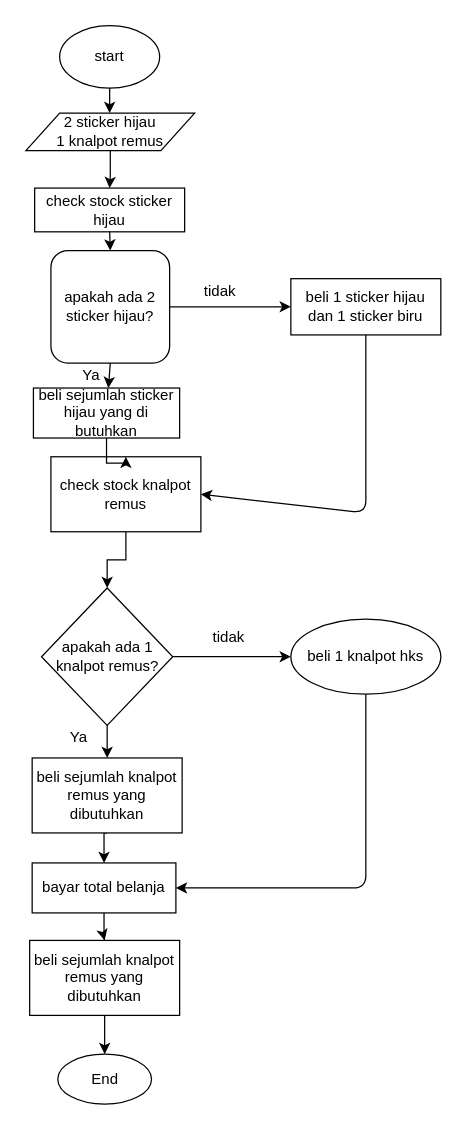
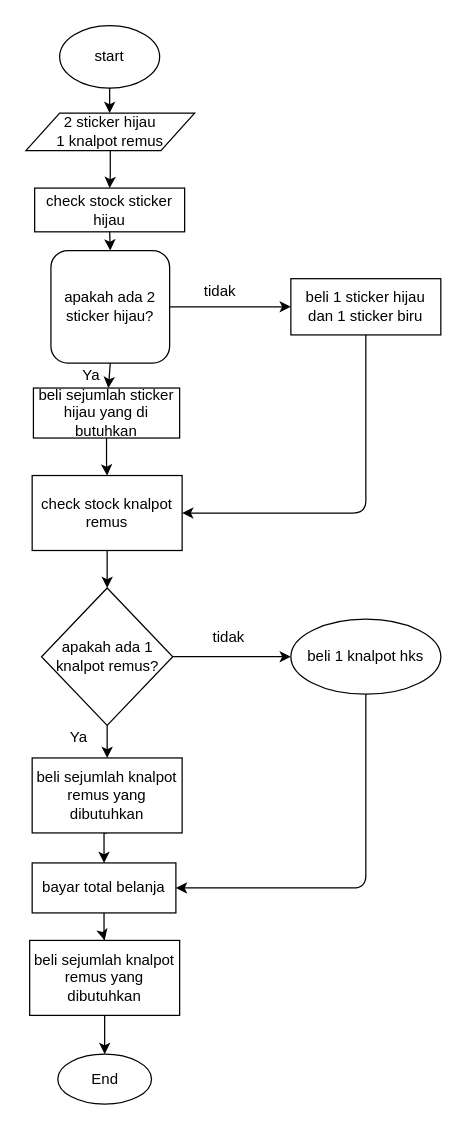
(126, 494) -> (107, 513)
